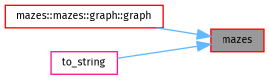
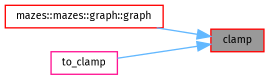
(237, 40) -> (237, 40)
(84, 63) -> (84, 63)
